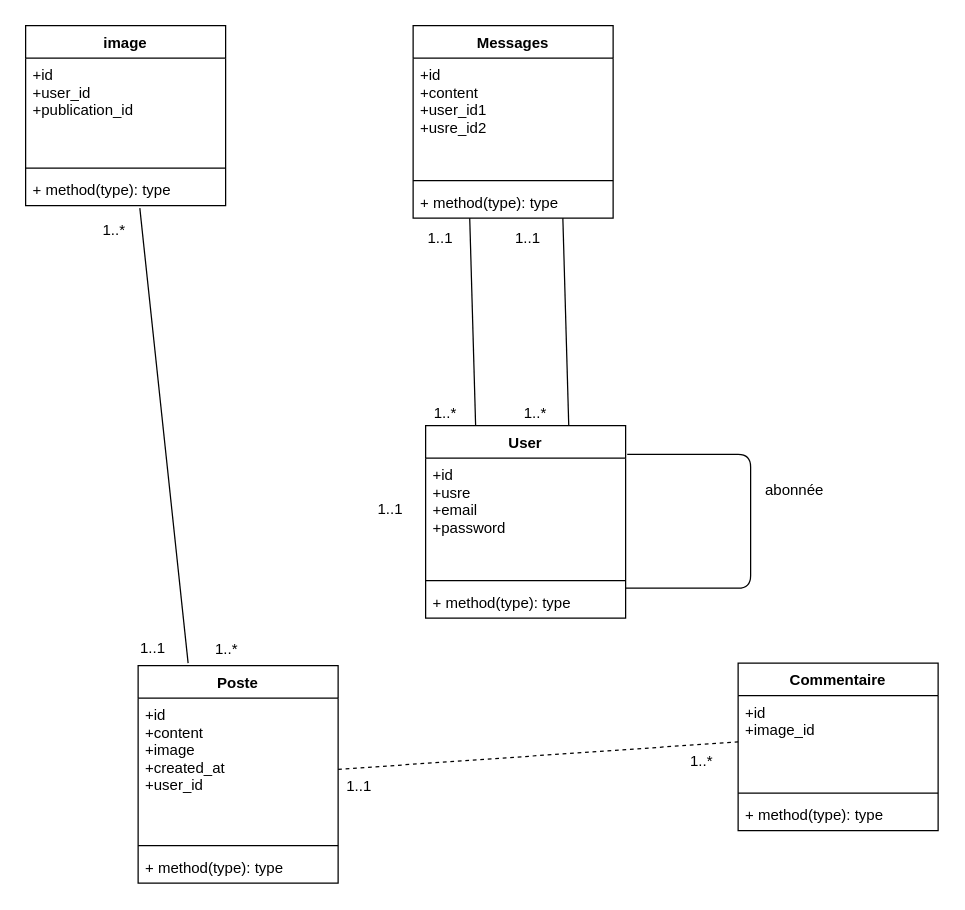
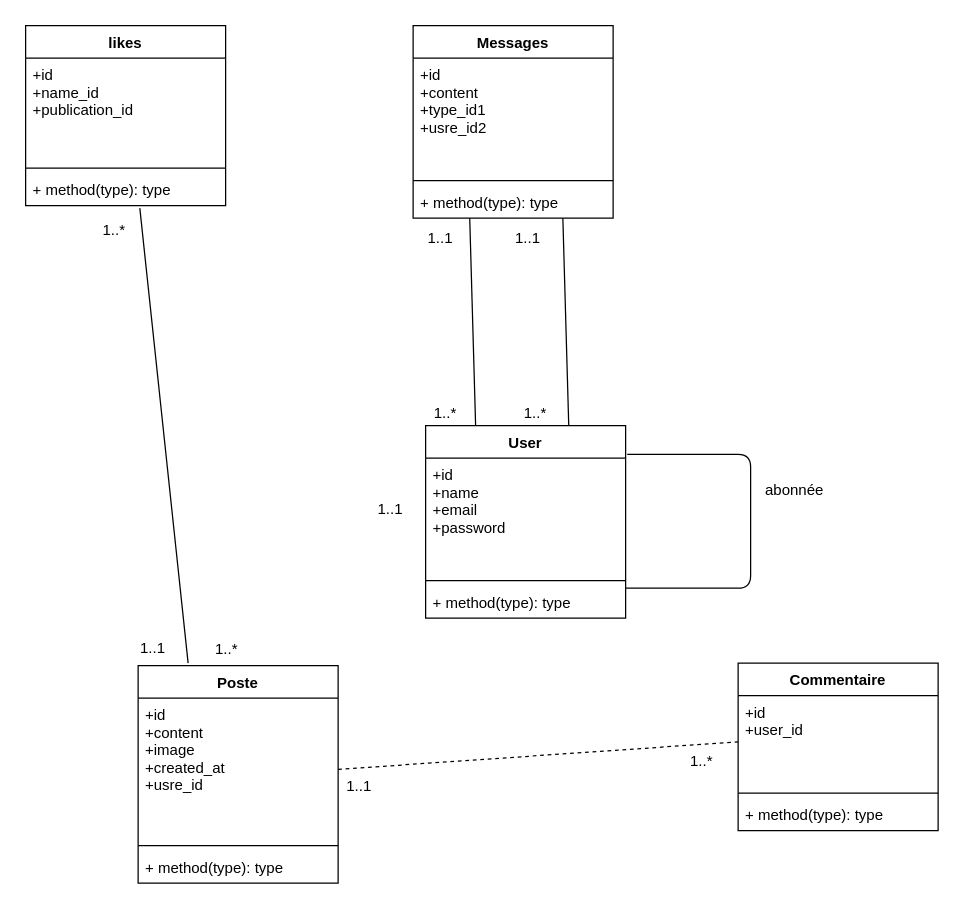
(125, 43) -> (125, 43)
(43, 75) -> (43, 75)
(431, 75) -> (431, 75)
(443, 475) -> (443, 475)
(756, 713) -> (756, 713)
(156, 715) -> (156, 715)
